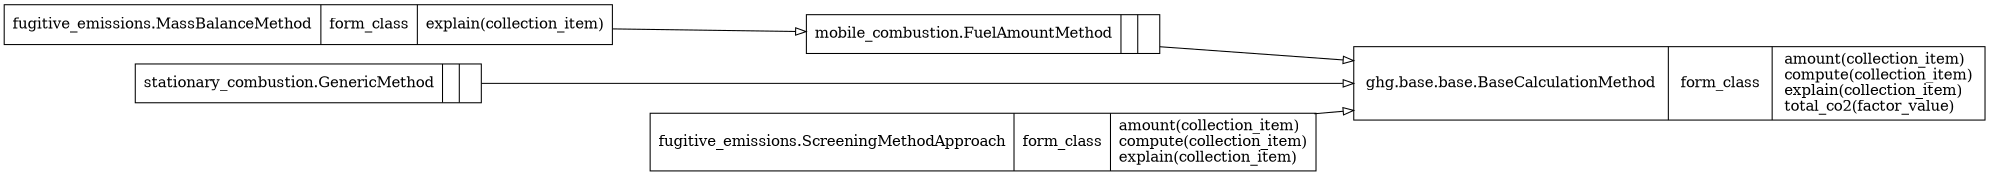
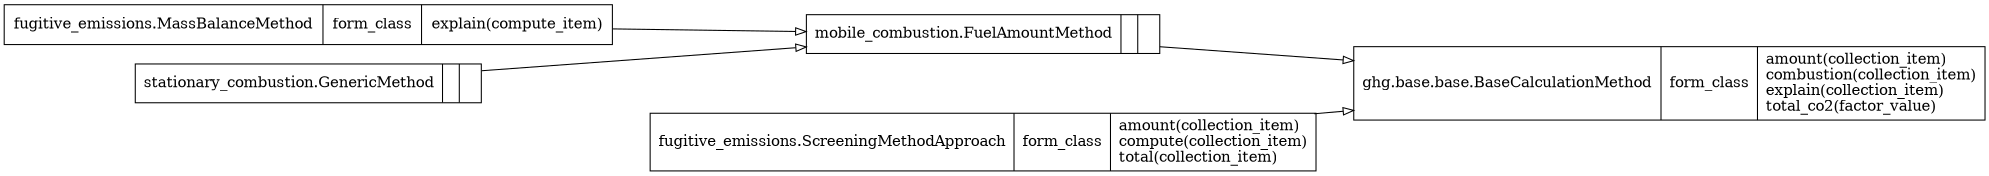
(515, 24) -> (517, 24)
(1879, 75) -> (1871, 75)
(912, 83) -> (639, 59)
(1208, 157) -> (1198, 157)
